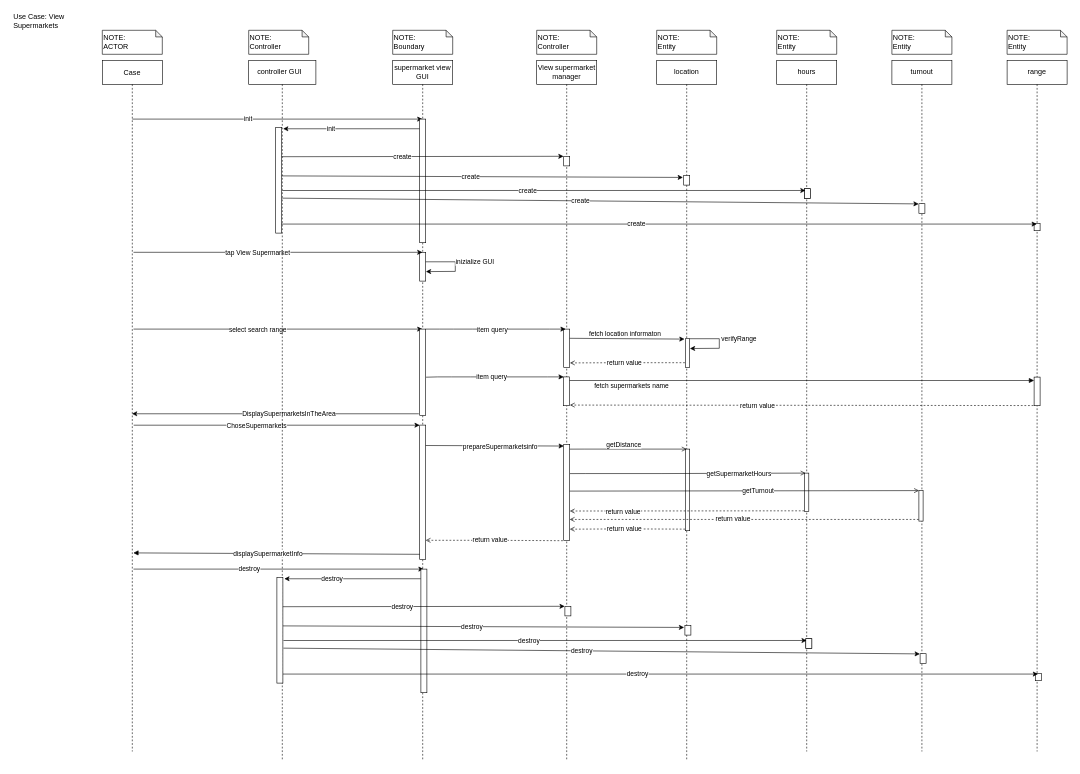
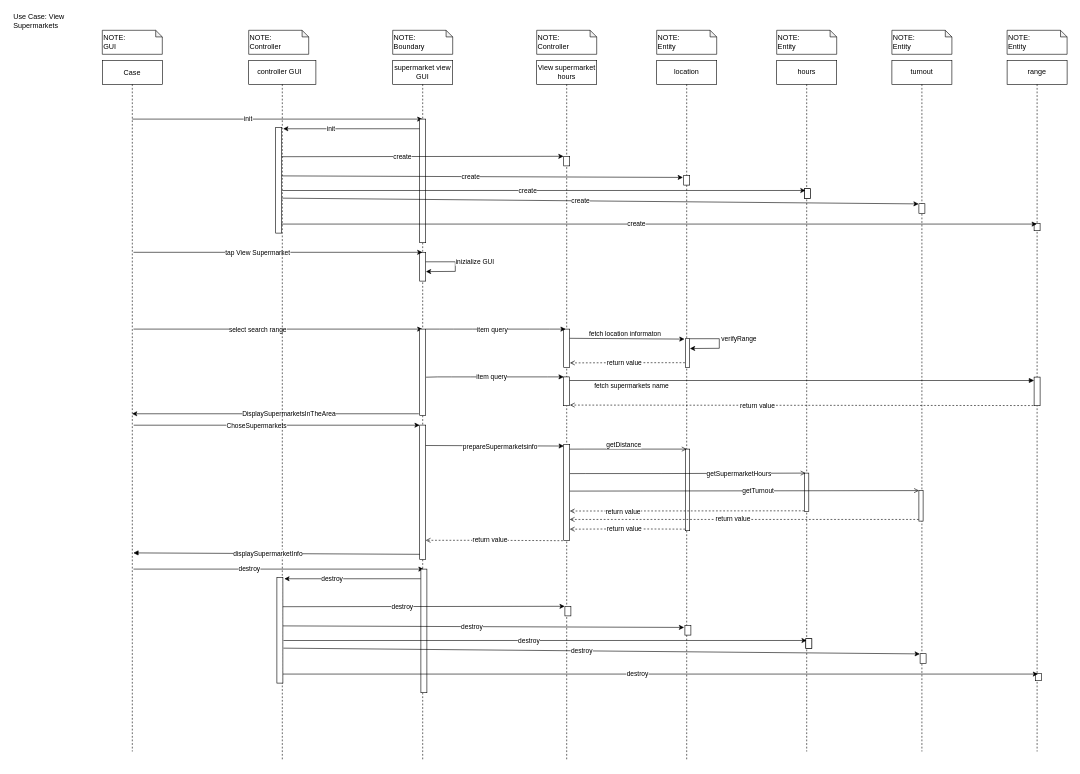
(114, 42) -> (113, 42)
(567, 72) -> (567, 72)
